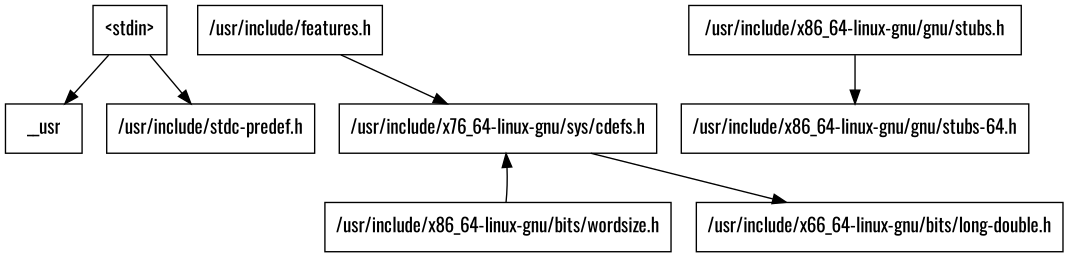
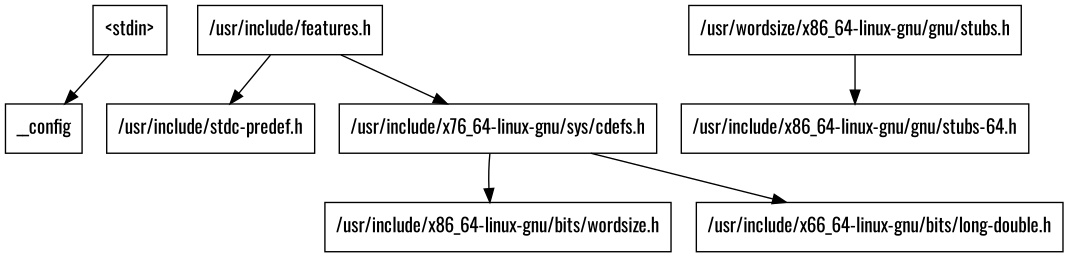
(855, 30) -> (855, 30)
(166, 74) -> (255, 74)
(44, 129) -> (44, 129)
(507, 185) -> (489, 171)
